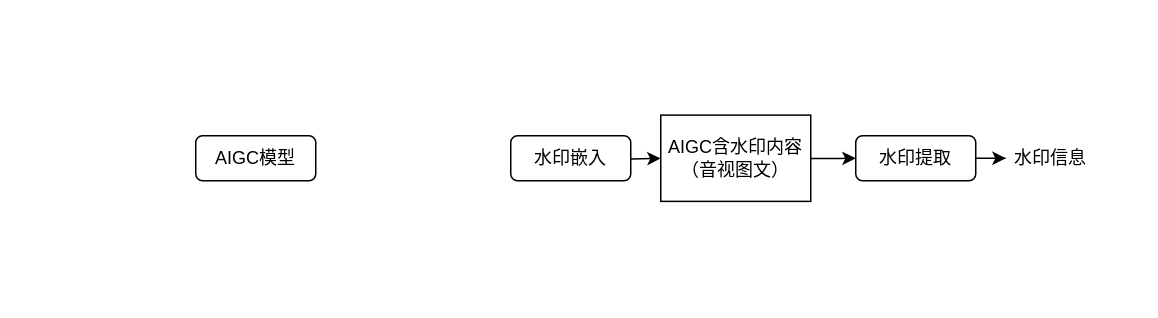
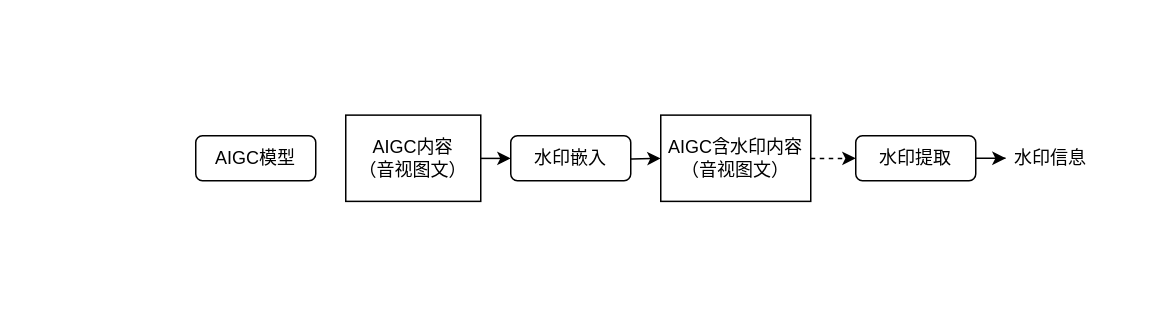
none -> (413, 158)
none -> (491, 158)
(829, 158) -> (829, 158)
